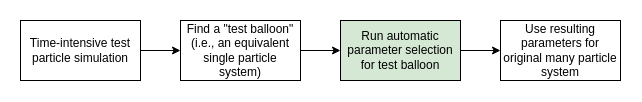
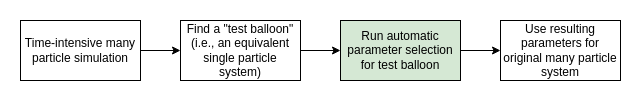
(81, 51) -> (81, 51)
